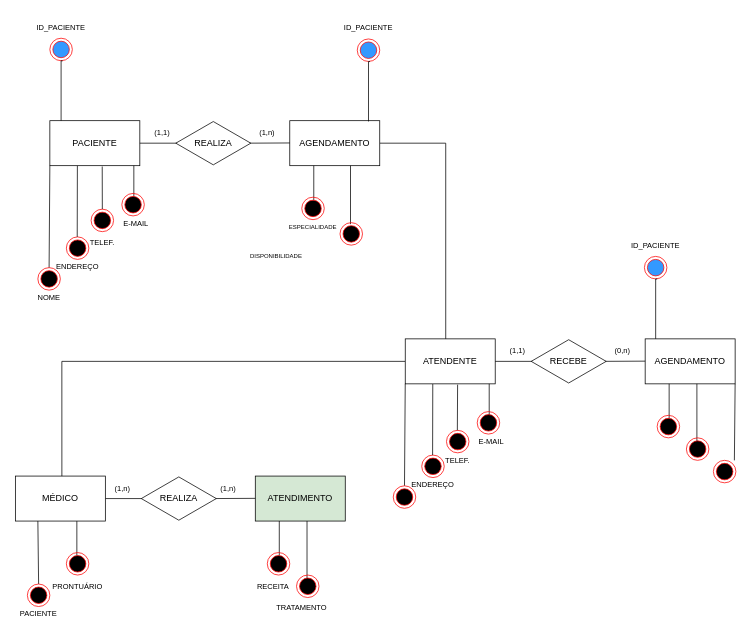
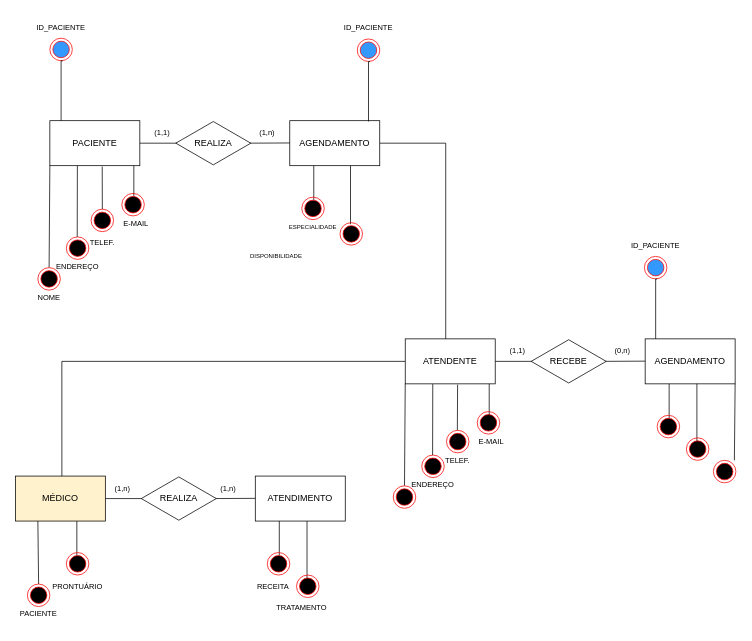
(60, 498) -> (60, 498)
(300, 498) -> (300, 498)
